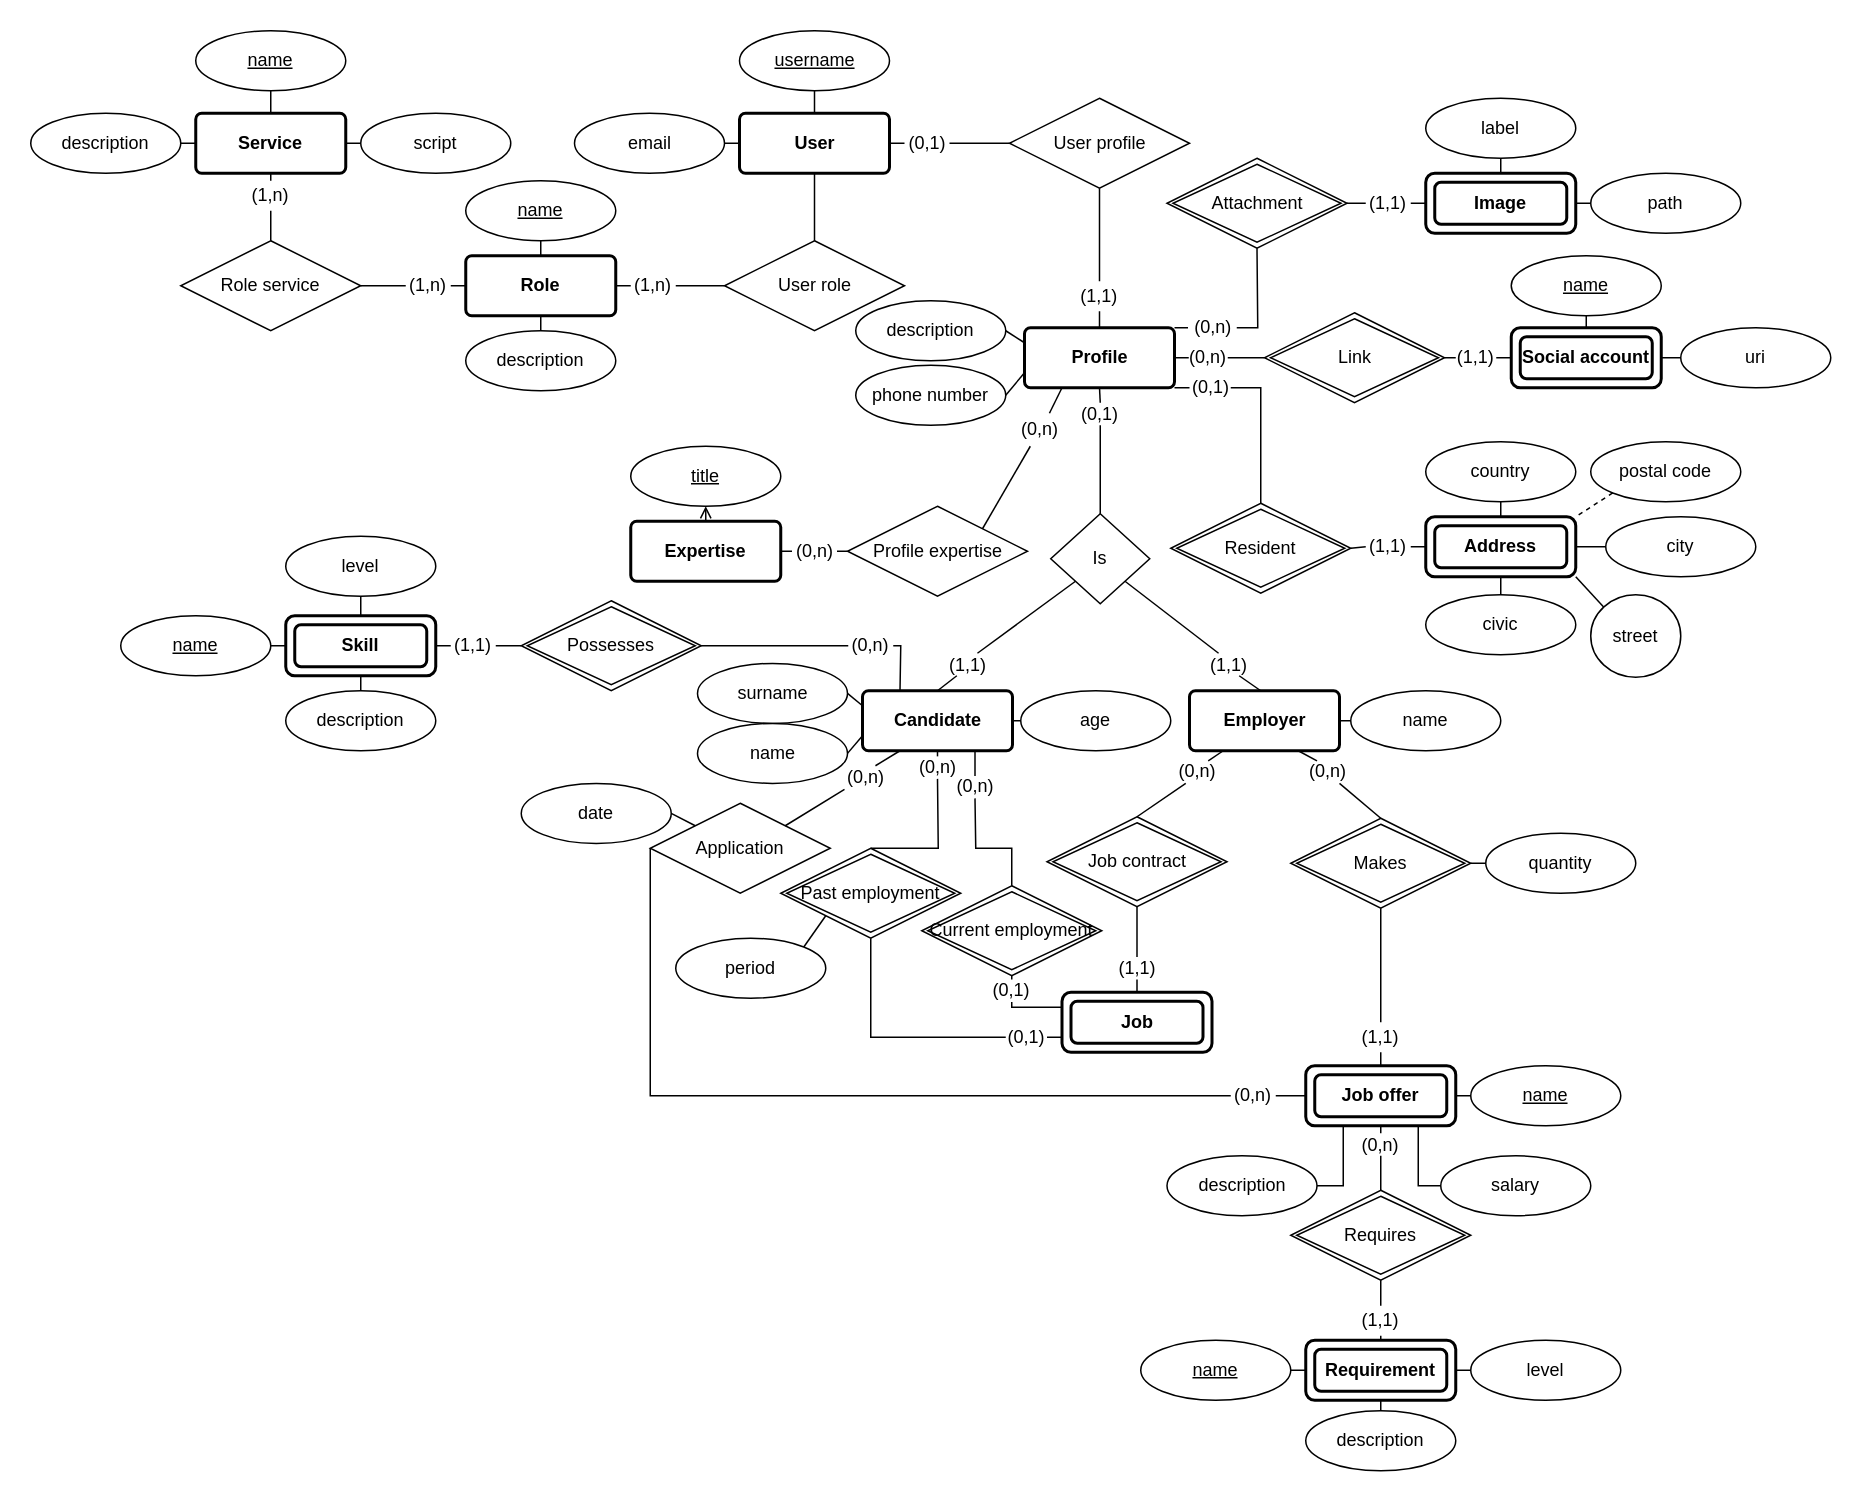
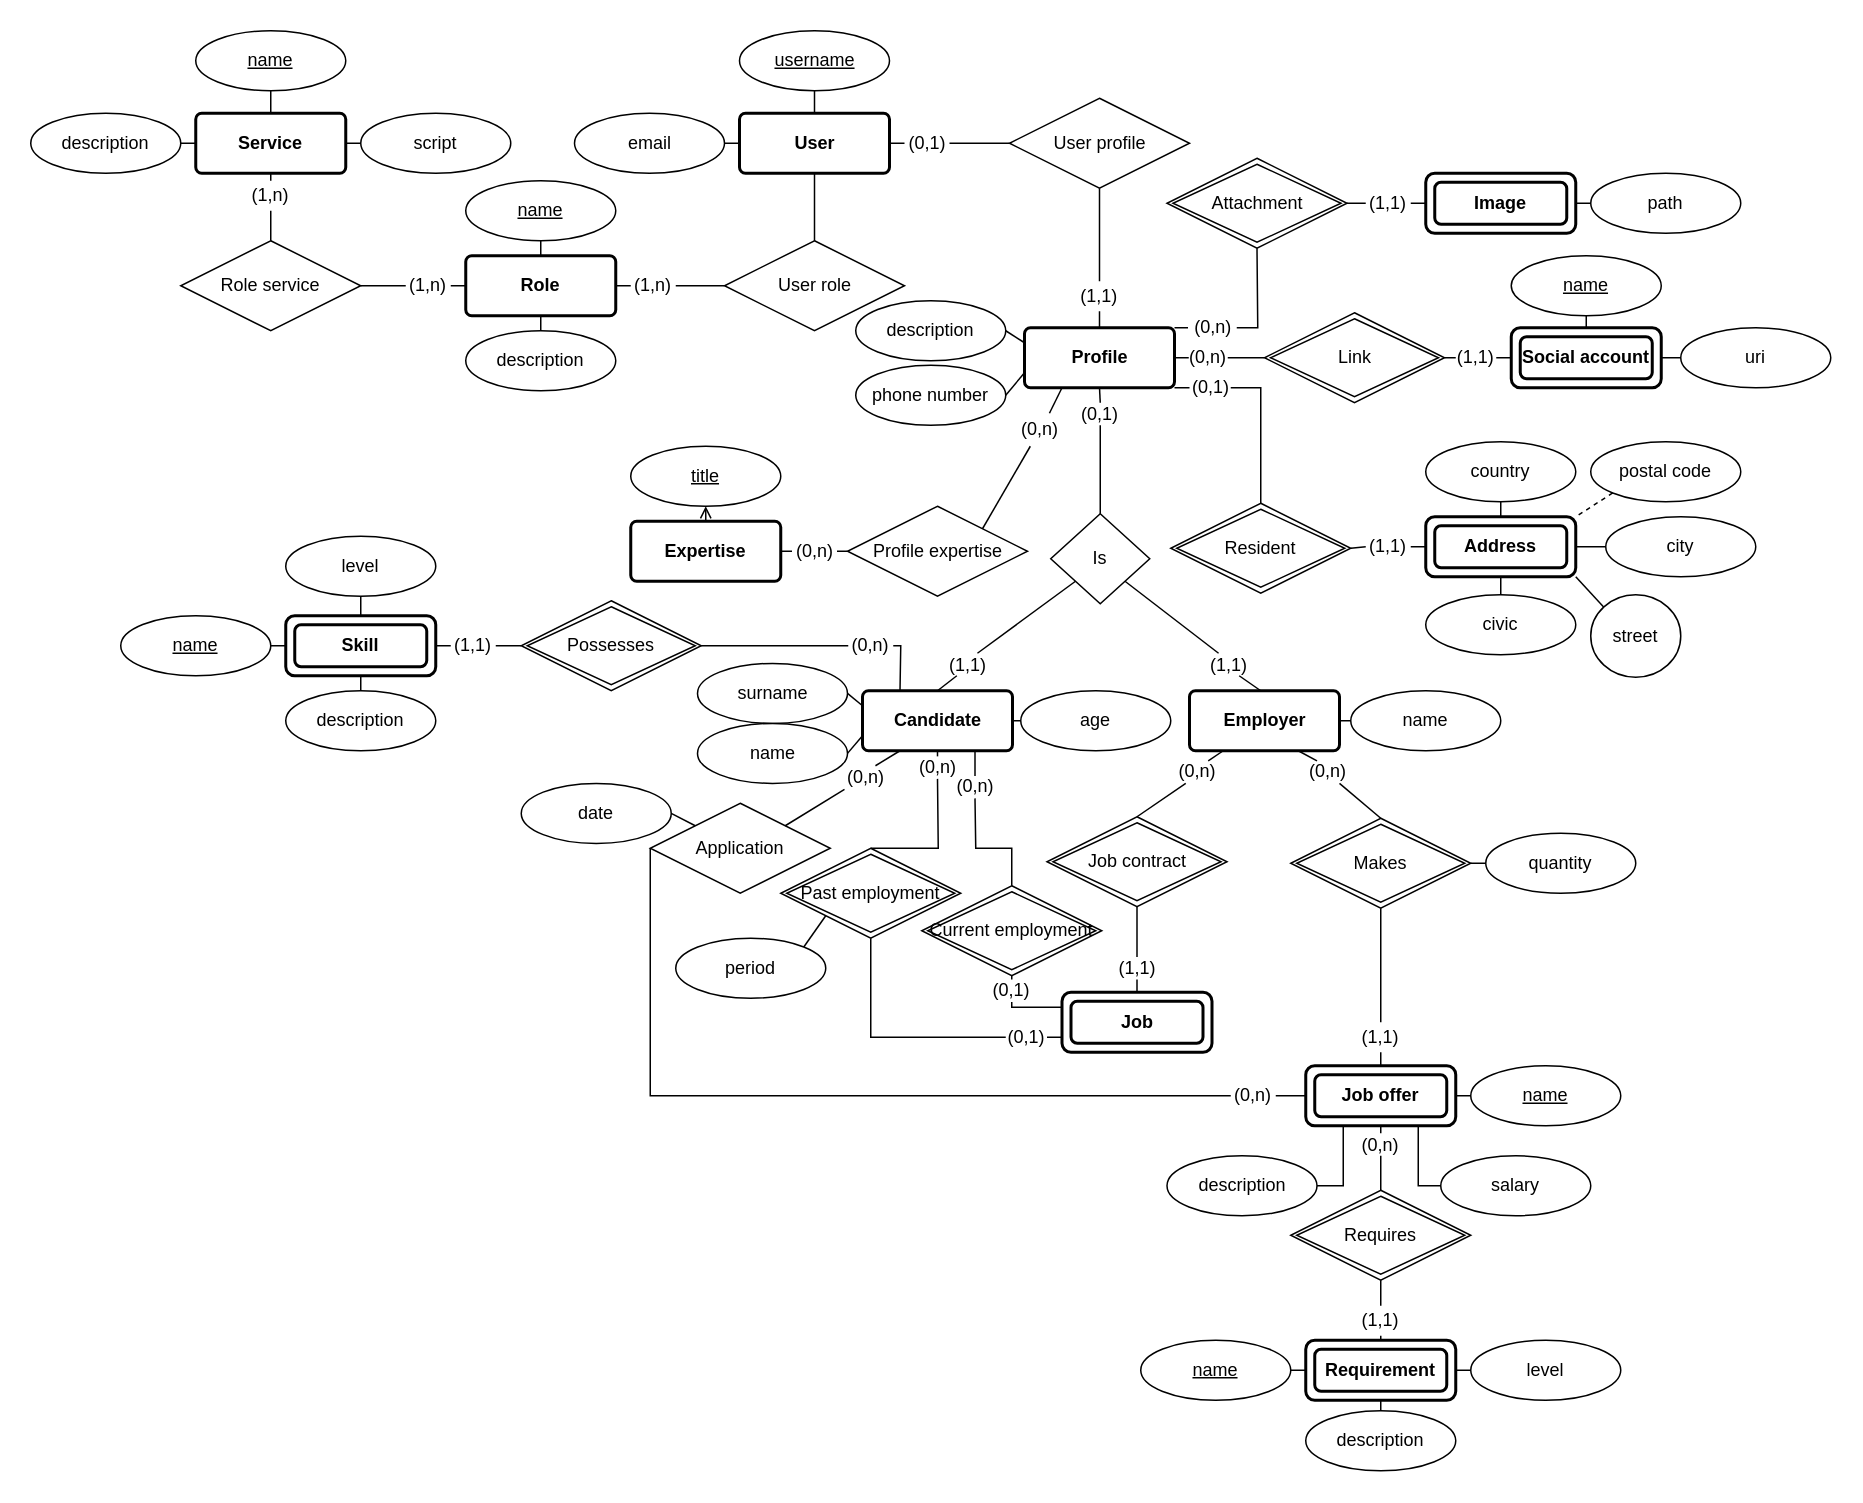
(1501, 128) -> none
(1501, 165) -> none
